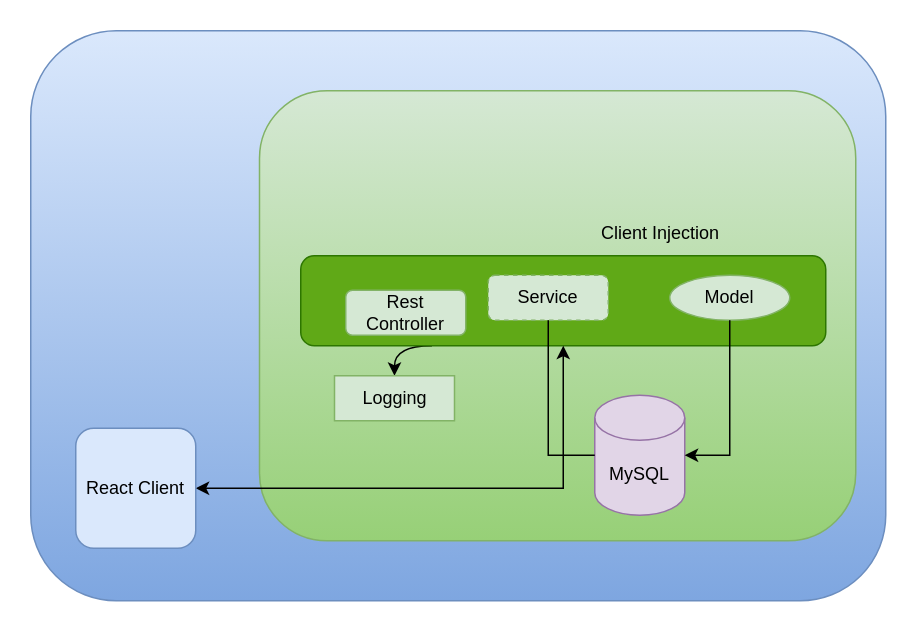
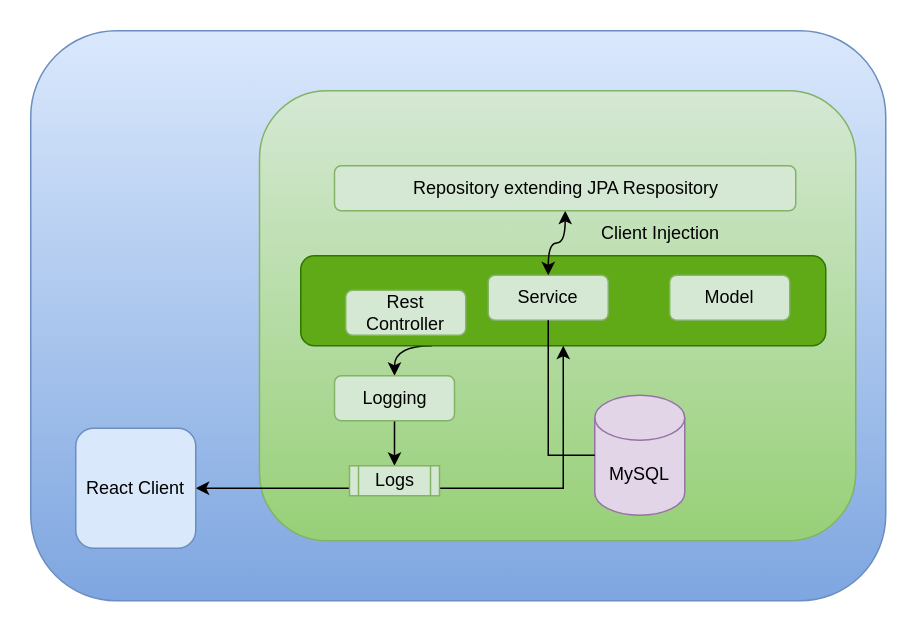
none -> (565, 188)
none -> (557, 243)
(548, 298) -> (548, 298)
(730, 298) -> (730, 298)
(395, 398) -> (395, 398)
(730, 405) -> none
none -> (395, 449)
none -> (395, 481)
